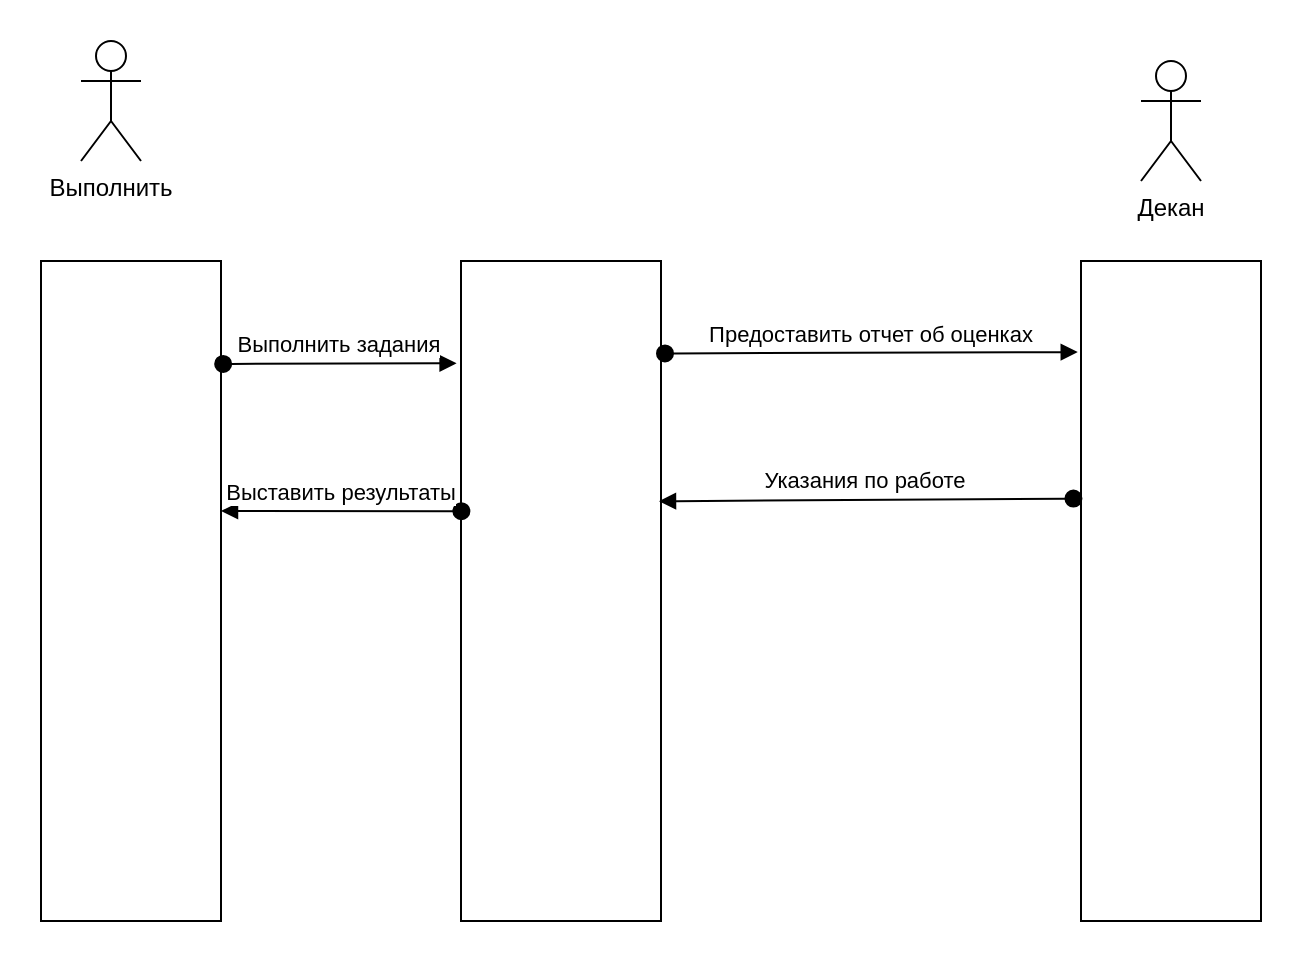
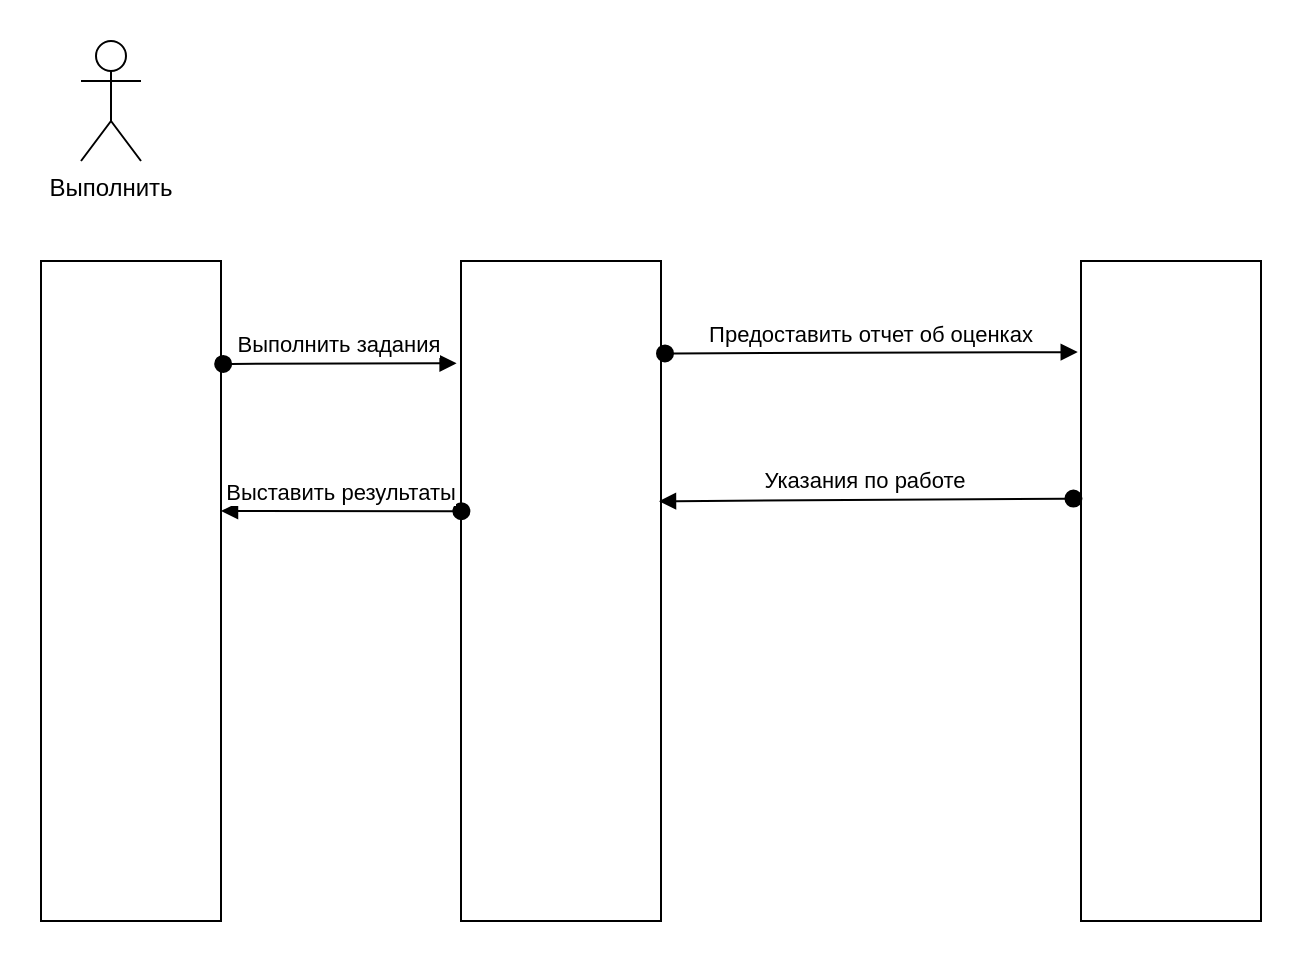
(1171, 121) -> none
